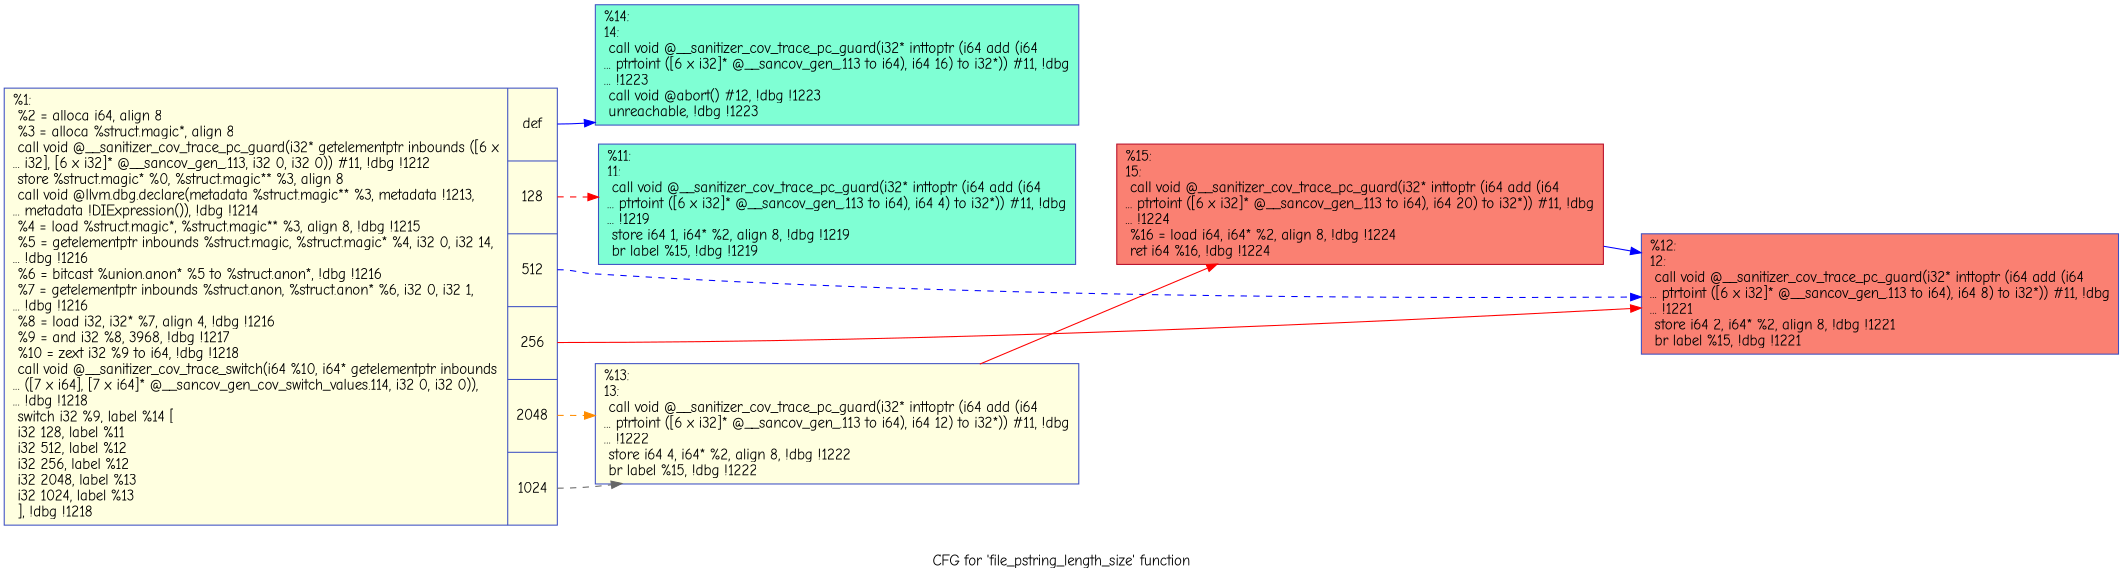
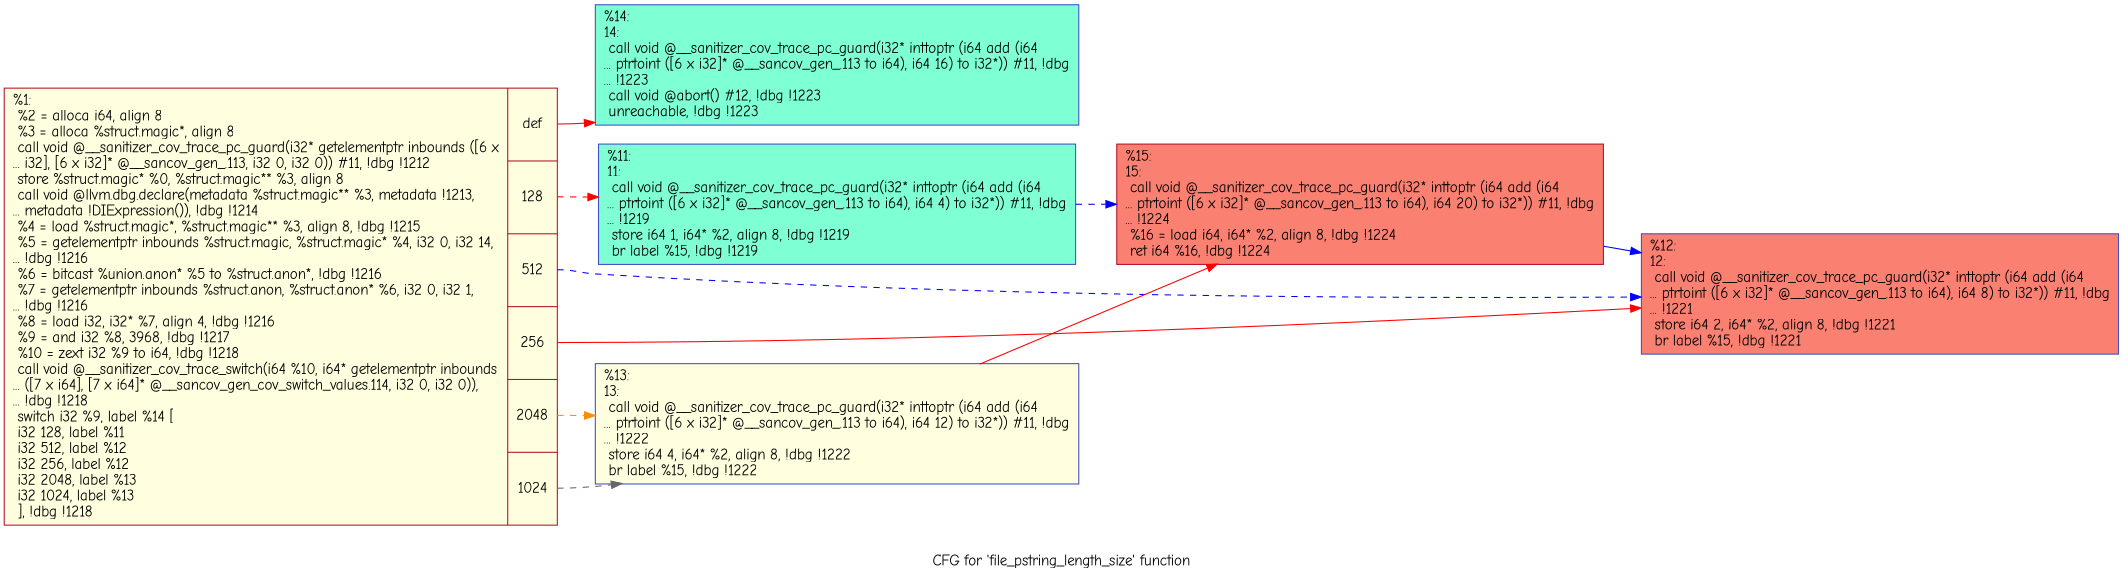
(571, 124) -> (571, 124)
none -> (1091, 204)
(281, 307) -> (281, 307)
